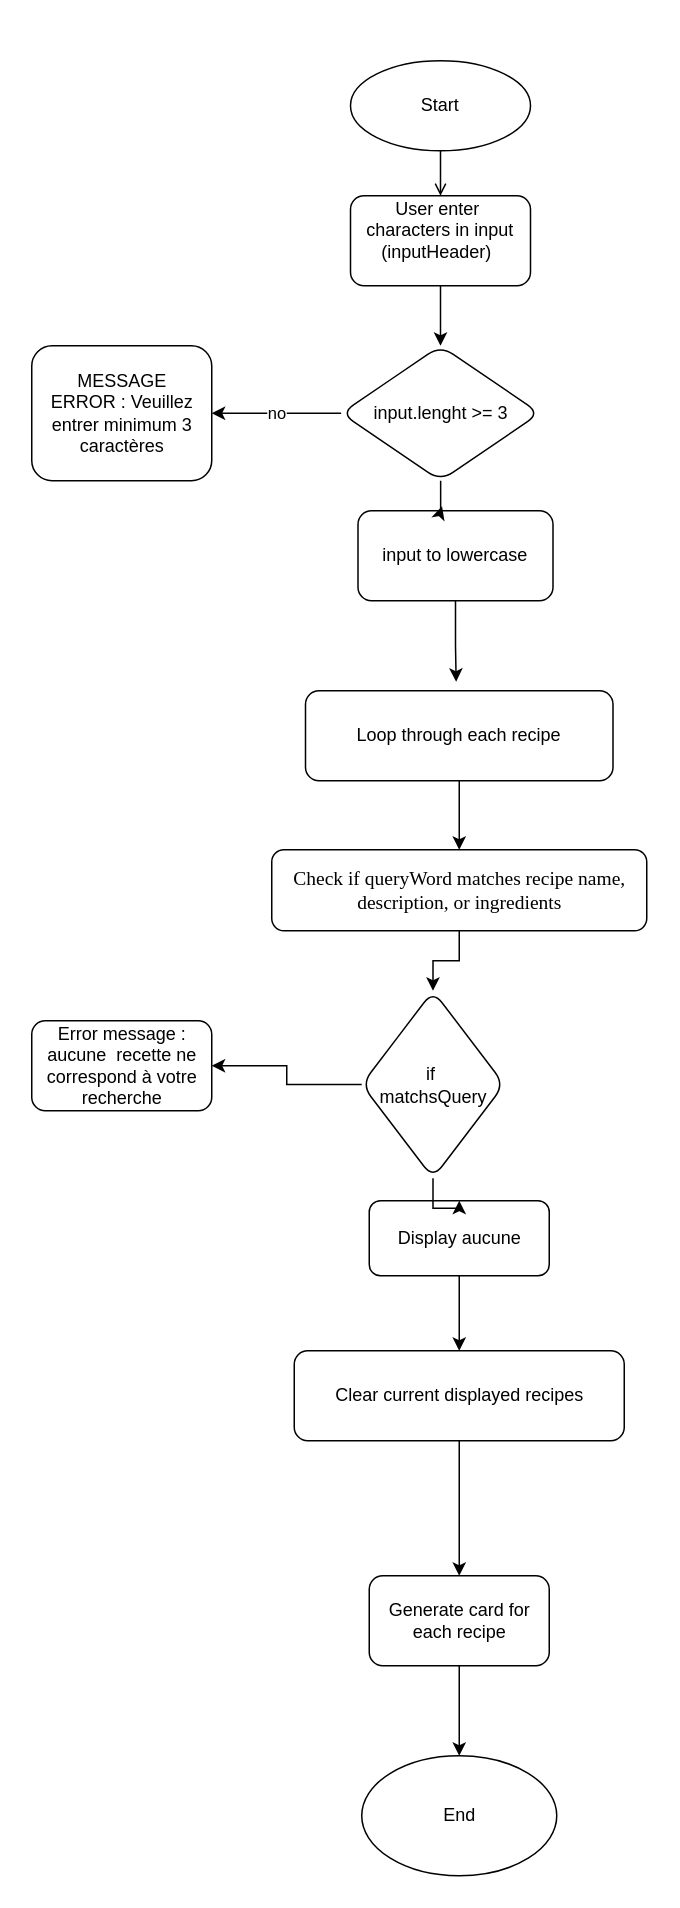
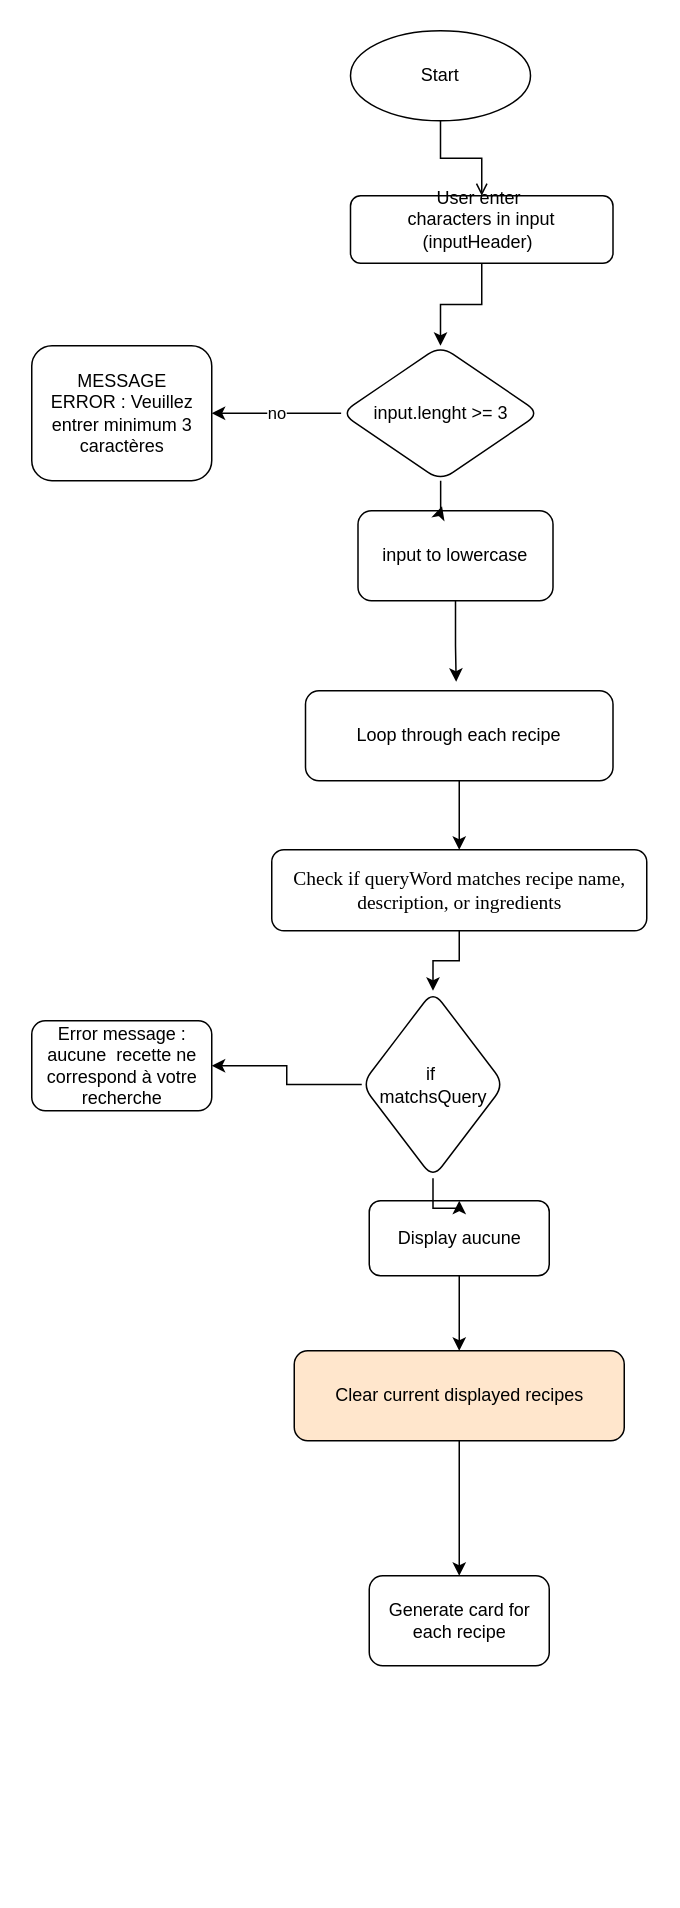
(440, 106) -> (440, 76)
(440, 241) -> (482, 230)
(459, 1396) -> (459, 1396)
(459, 1706) -> none
(459, 1816) -> none
